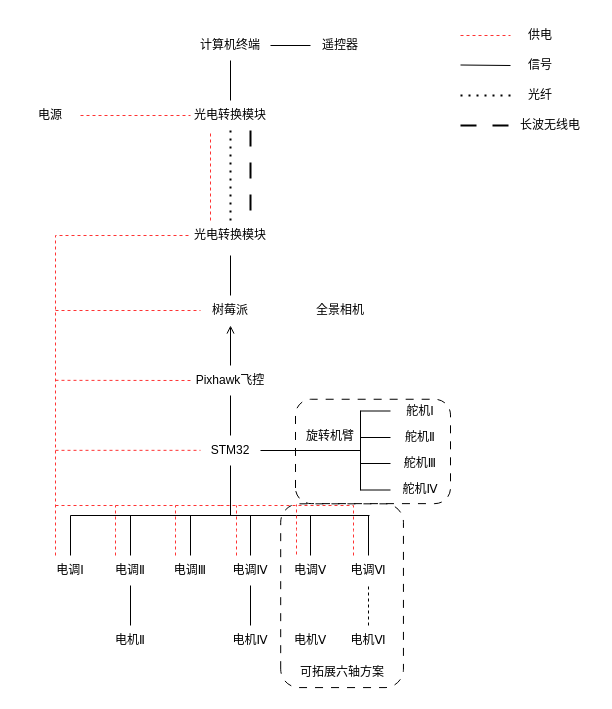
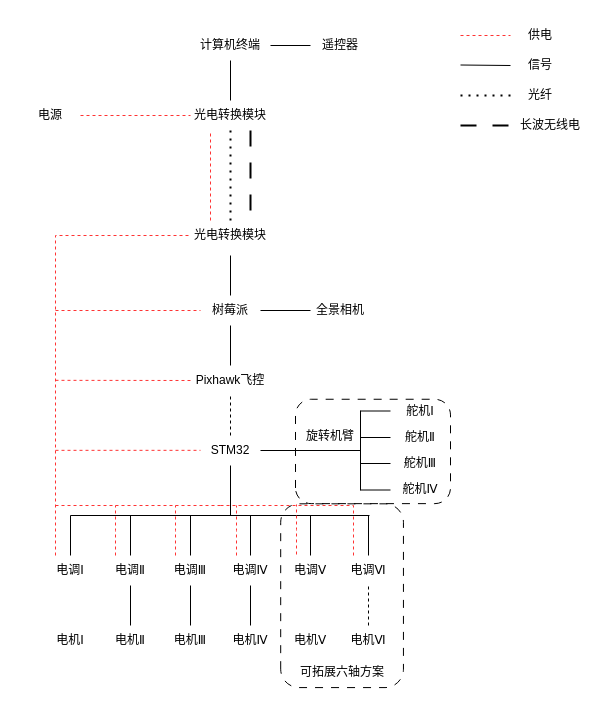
none -> (286, 311)
(231, 331) -> (231, 330)
(231, 416) -> (231, 416)
none -> (191, 606)
none -> (71, 641)
none -> (191, 641)
